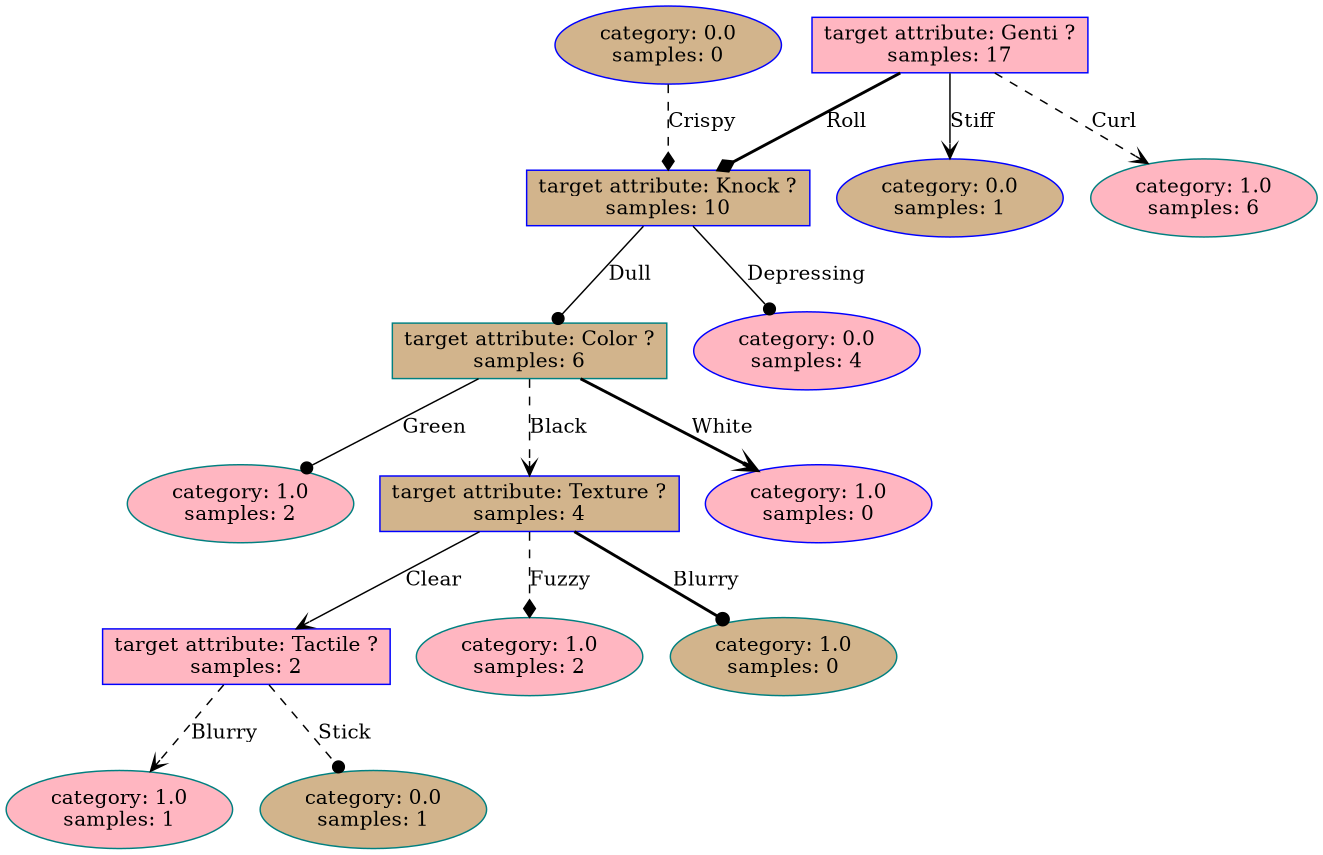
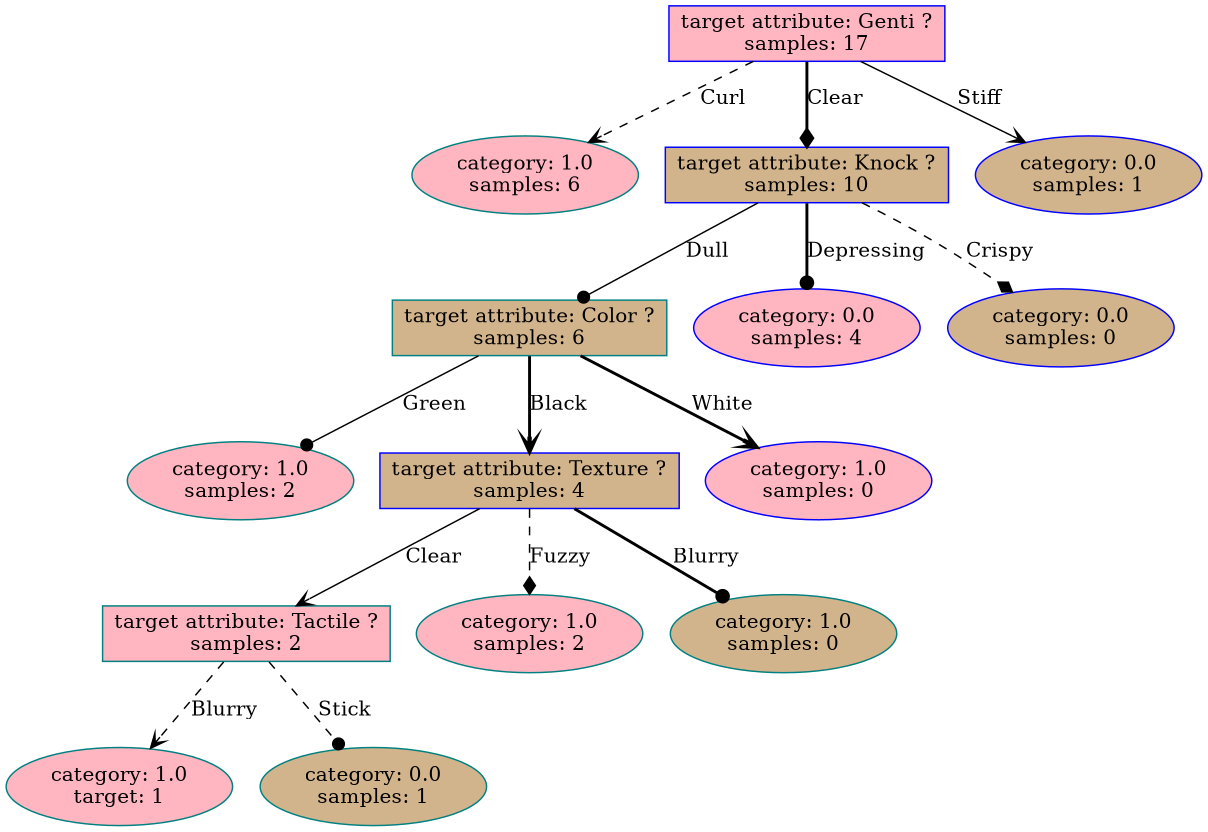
(668, 118) -> (931, 240)
(846, 122) -> (835, 99)
(729, 265) -> (807, 240)
(530, 420) -> (530, 397)
(246, 657) -> (246, 634)
(119, 810) -> (119, 787)
